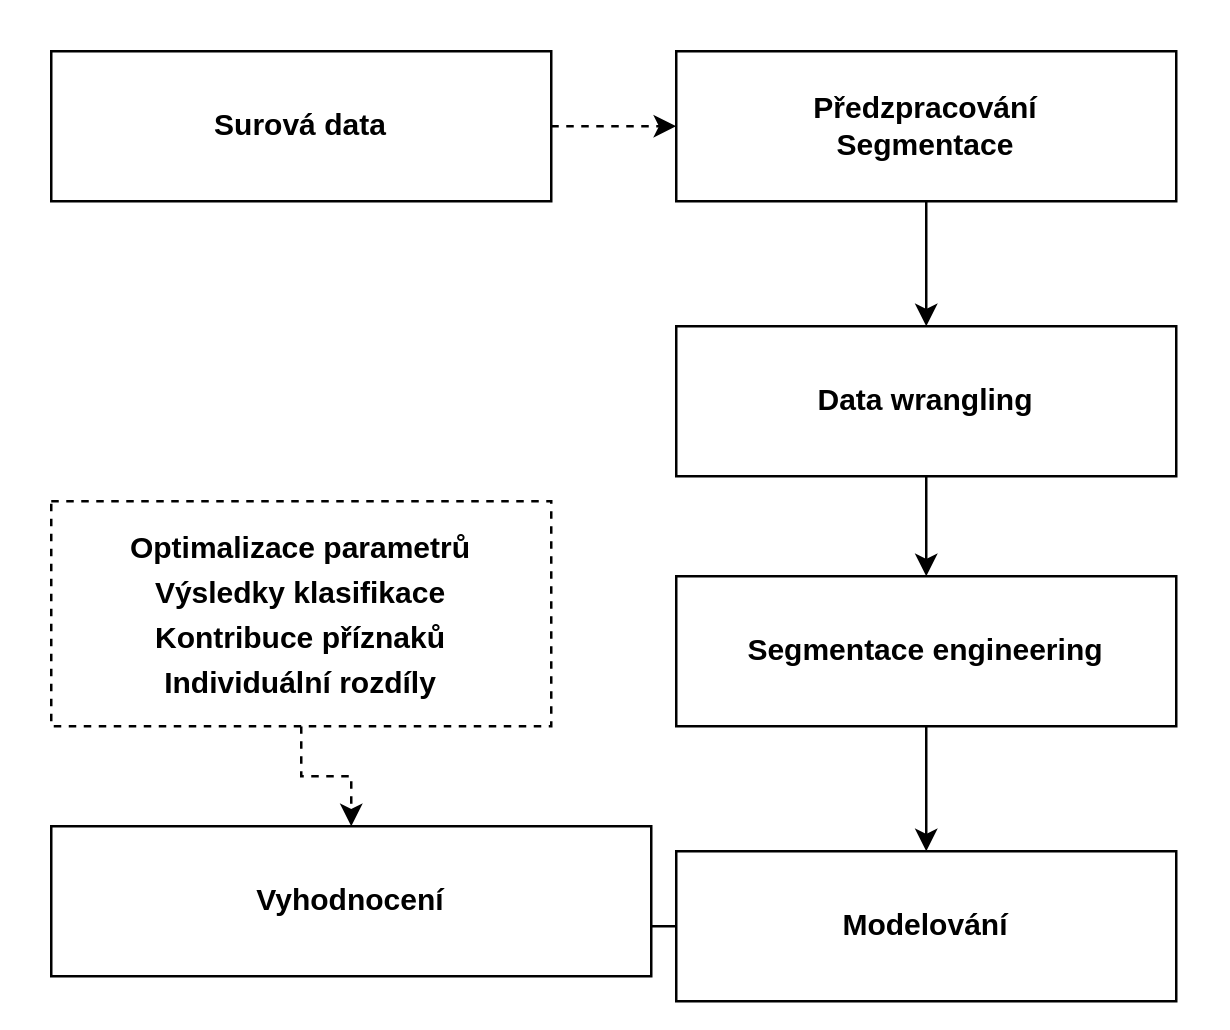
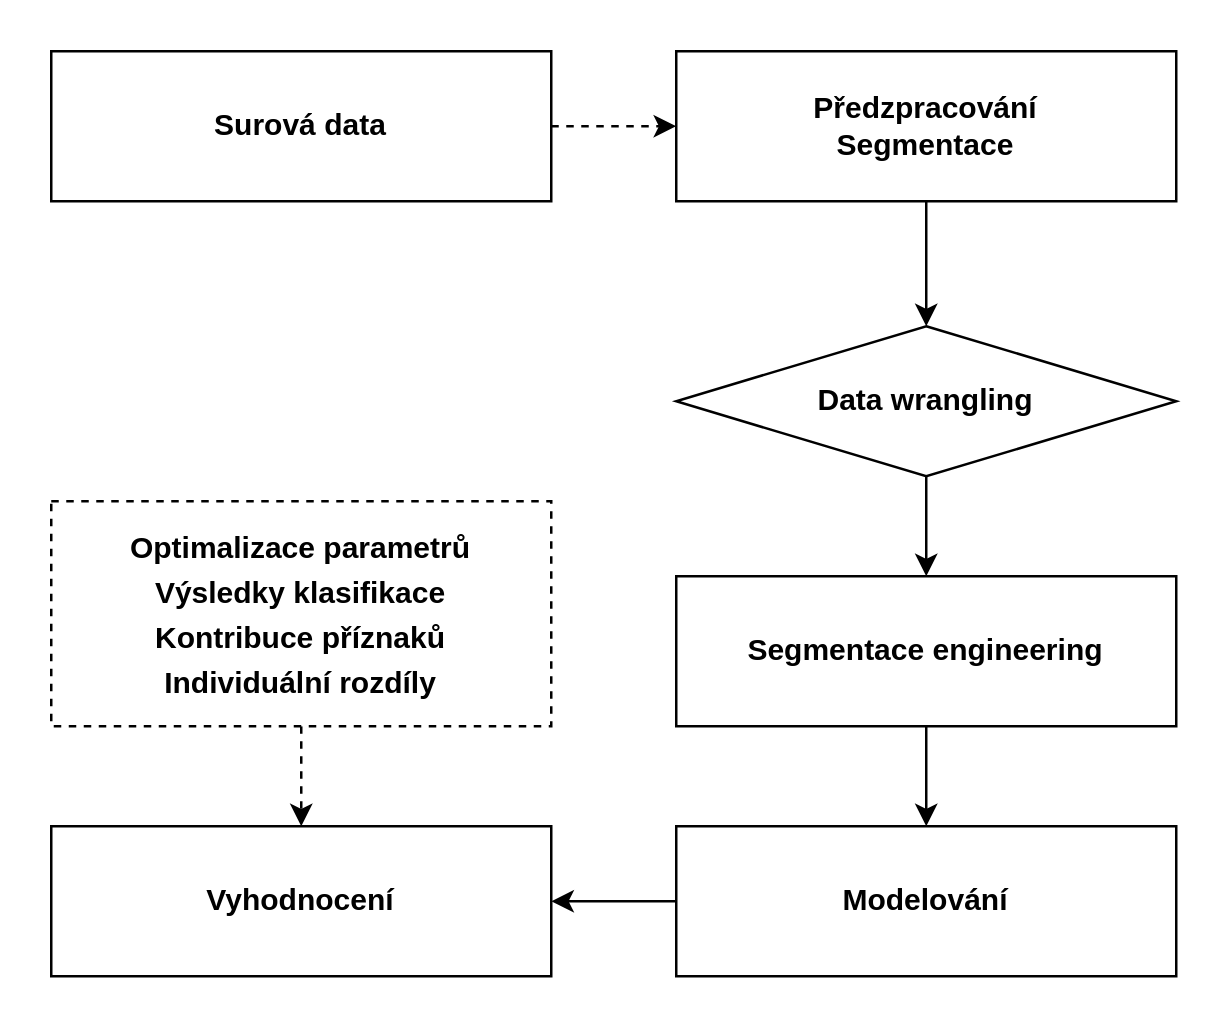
(926, 401) -> (926, 401)
(351, 901) -> (301, 901)
(926, 926) -> (926, 901)
